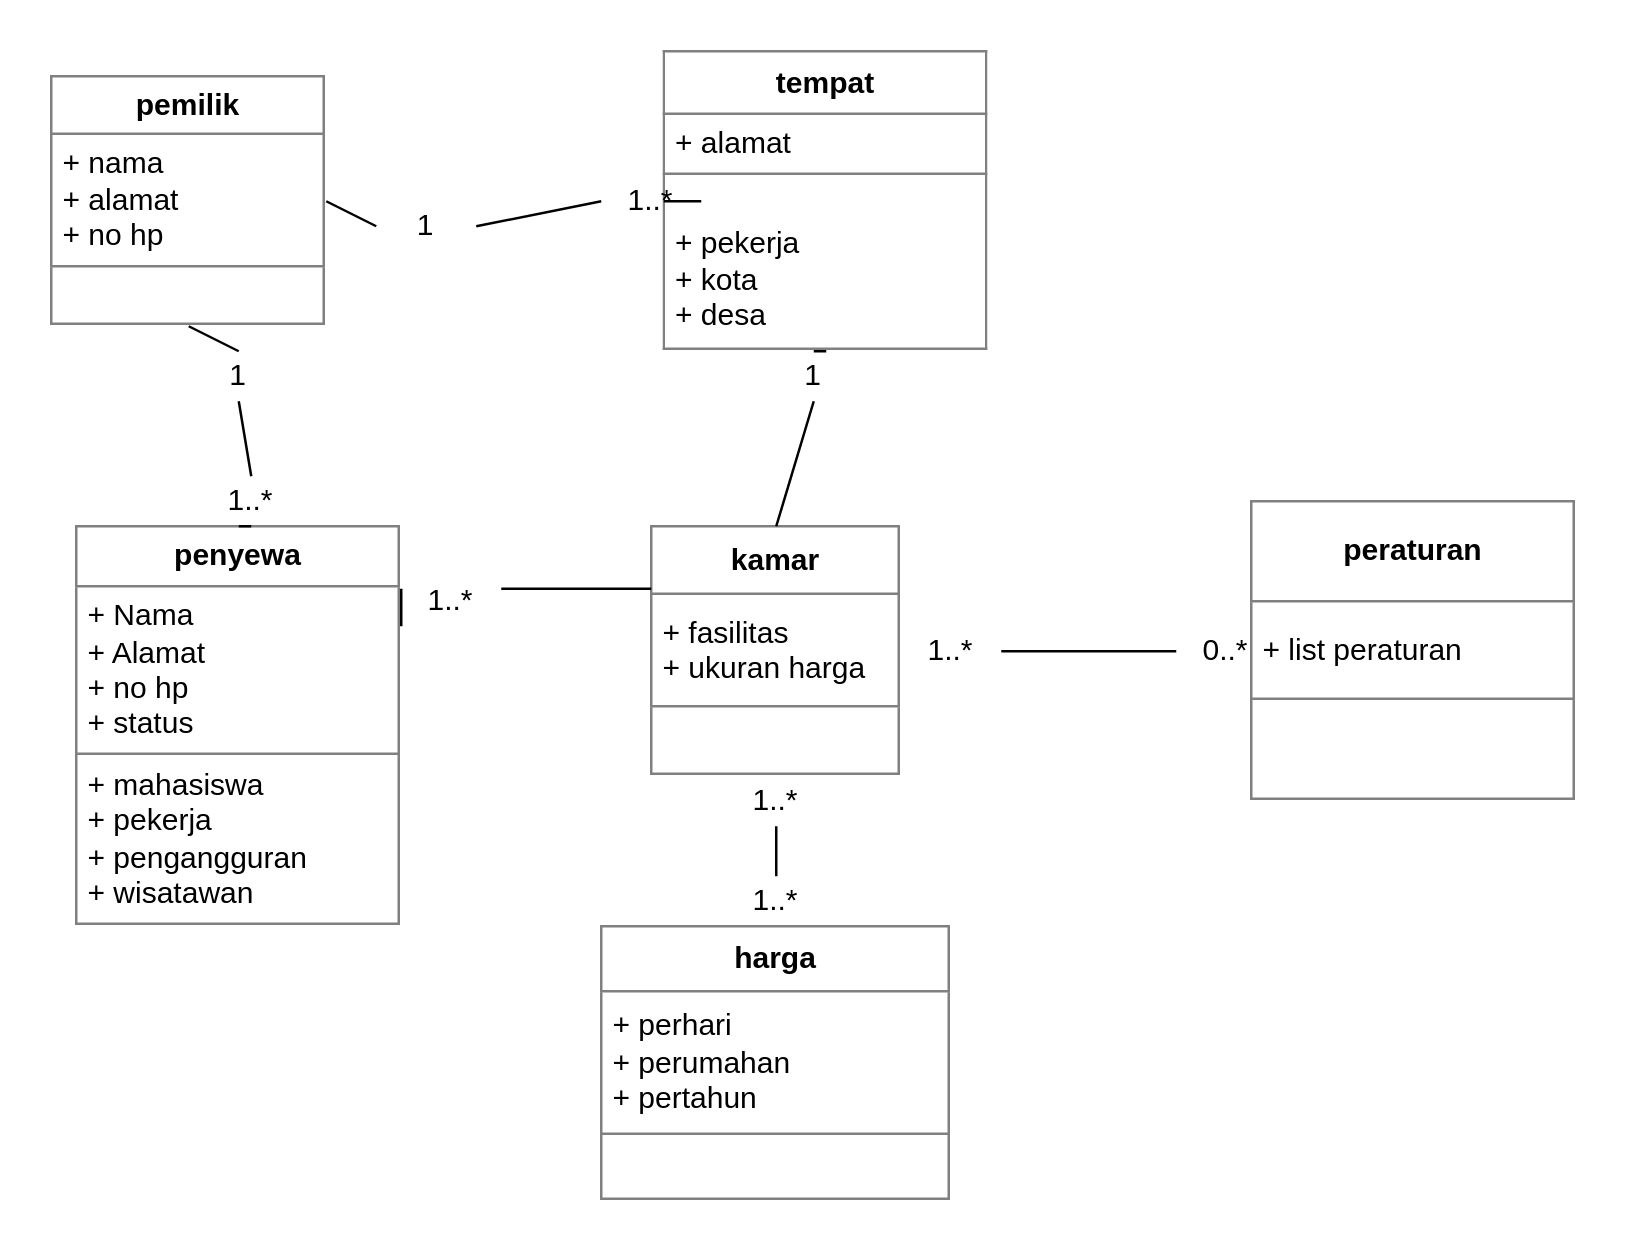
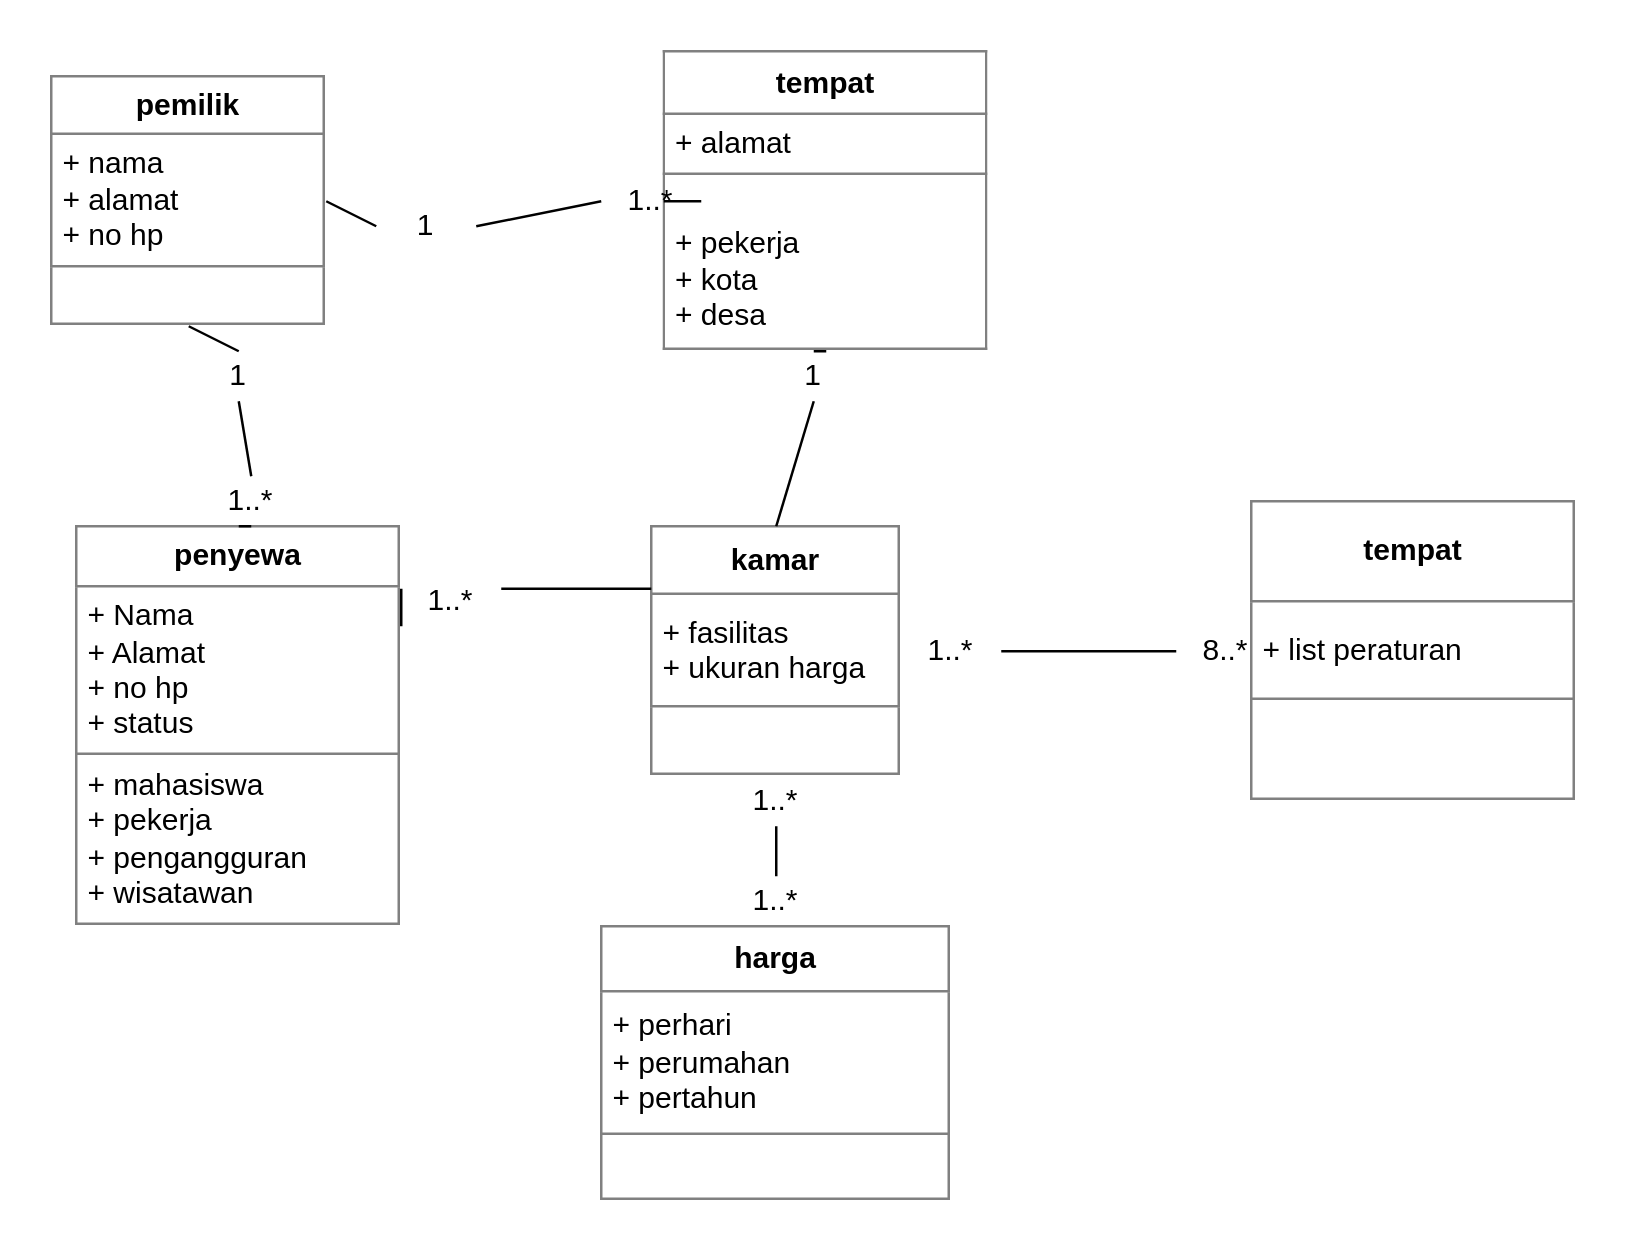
(1370, 537) -> (1370, 537)
(1226, 651) -> (1226, 651)
